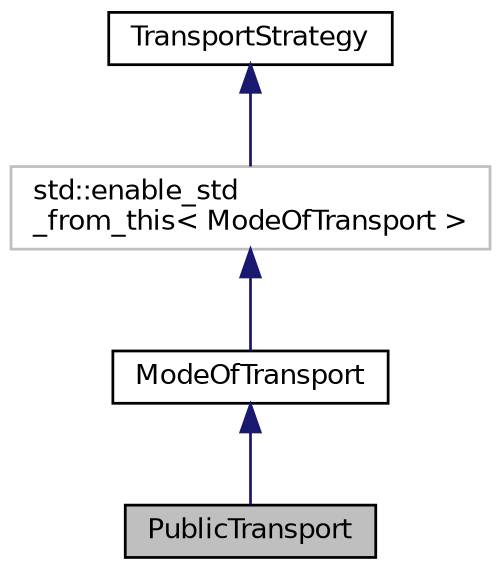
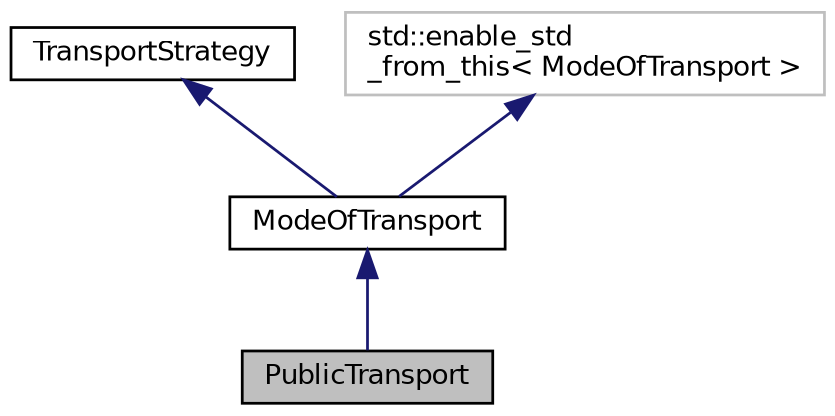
(251, 130) -> (271, 147)
